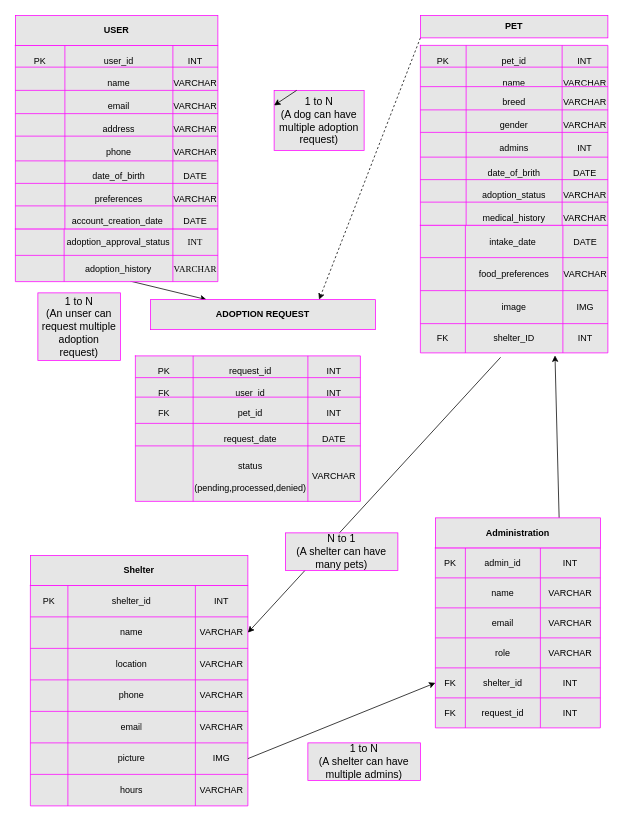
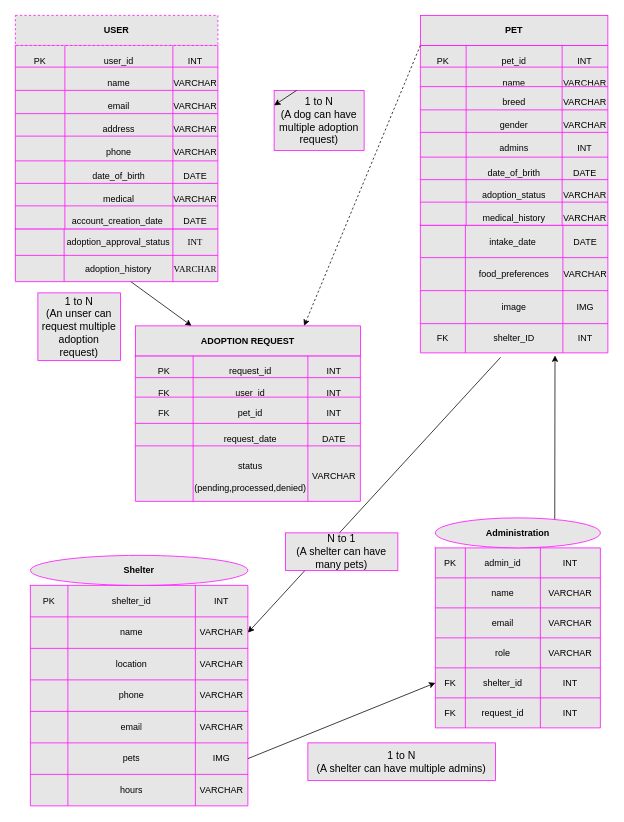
(514, 27) -> (514, 30)
(117, 30) -> (117, 30)
(119, 195) -> (119, 195)
(263, 315) -> (248, 341)
(518, 533) -> (518, 533)
(139, 570) -> (139, 570)
(132, 759) -> (132, 759)
(364, 762) -> (402, 762)
